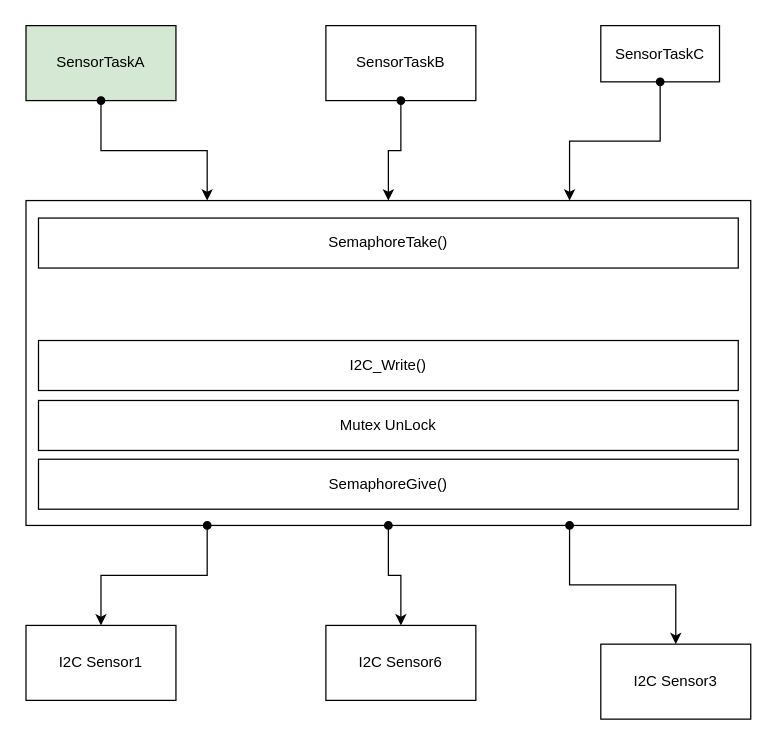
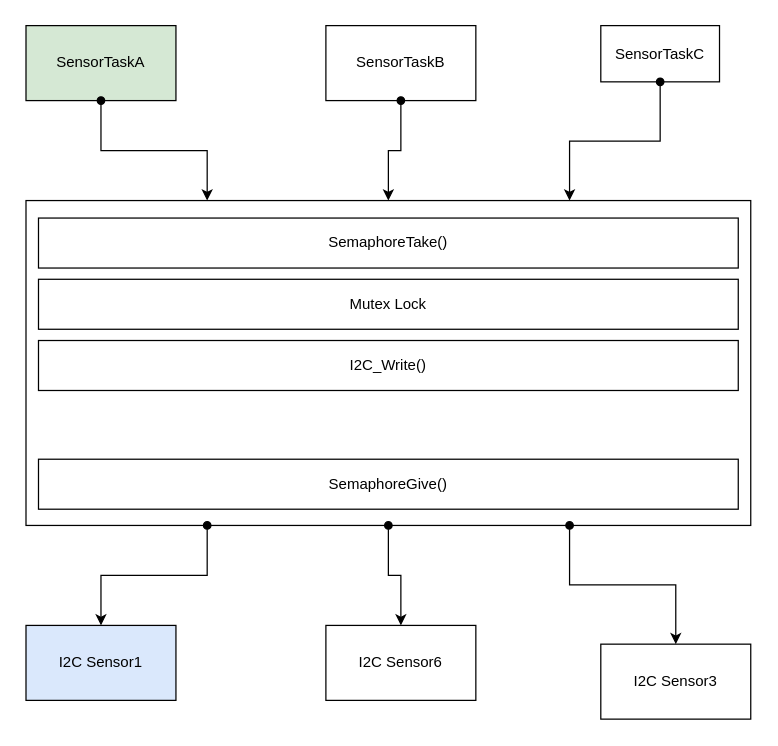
none -> (388, 304)
(388, 426) -> none
(101, 663) -> (101, 663)
